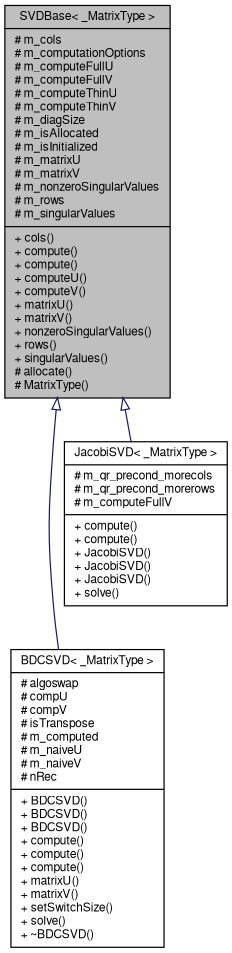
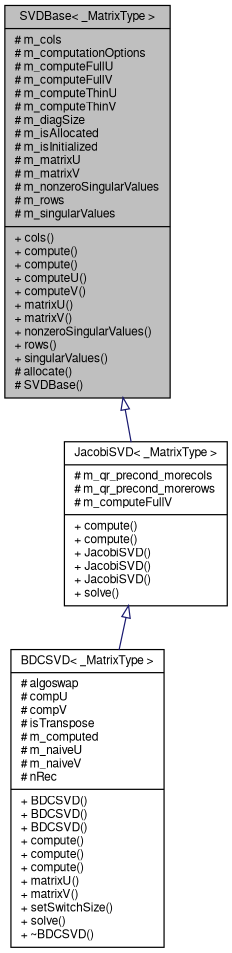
(52, 385) -> (49, 385)
(49, 530) -> (123, 634)
